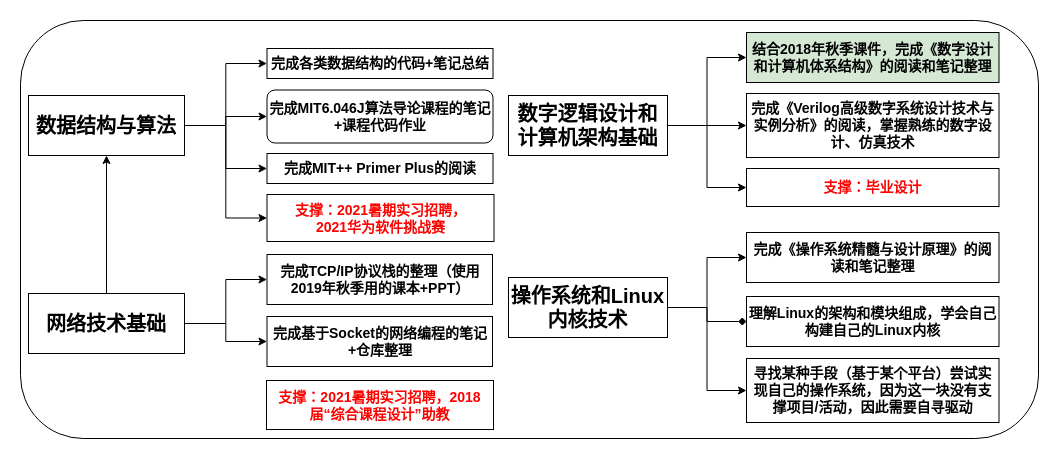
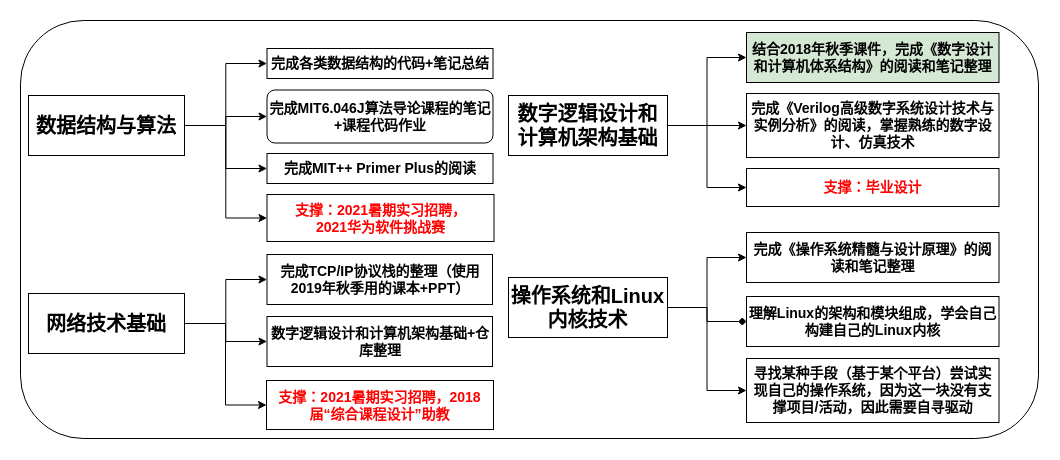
(107, 228) -> (226, 391)
(381, 342) -> (381, 342)
